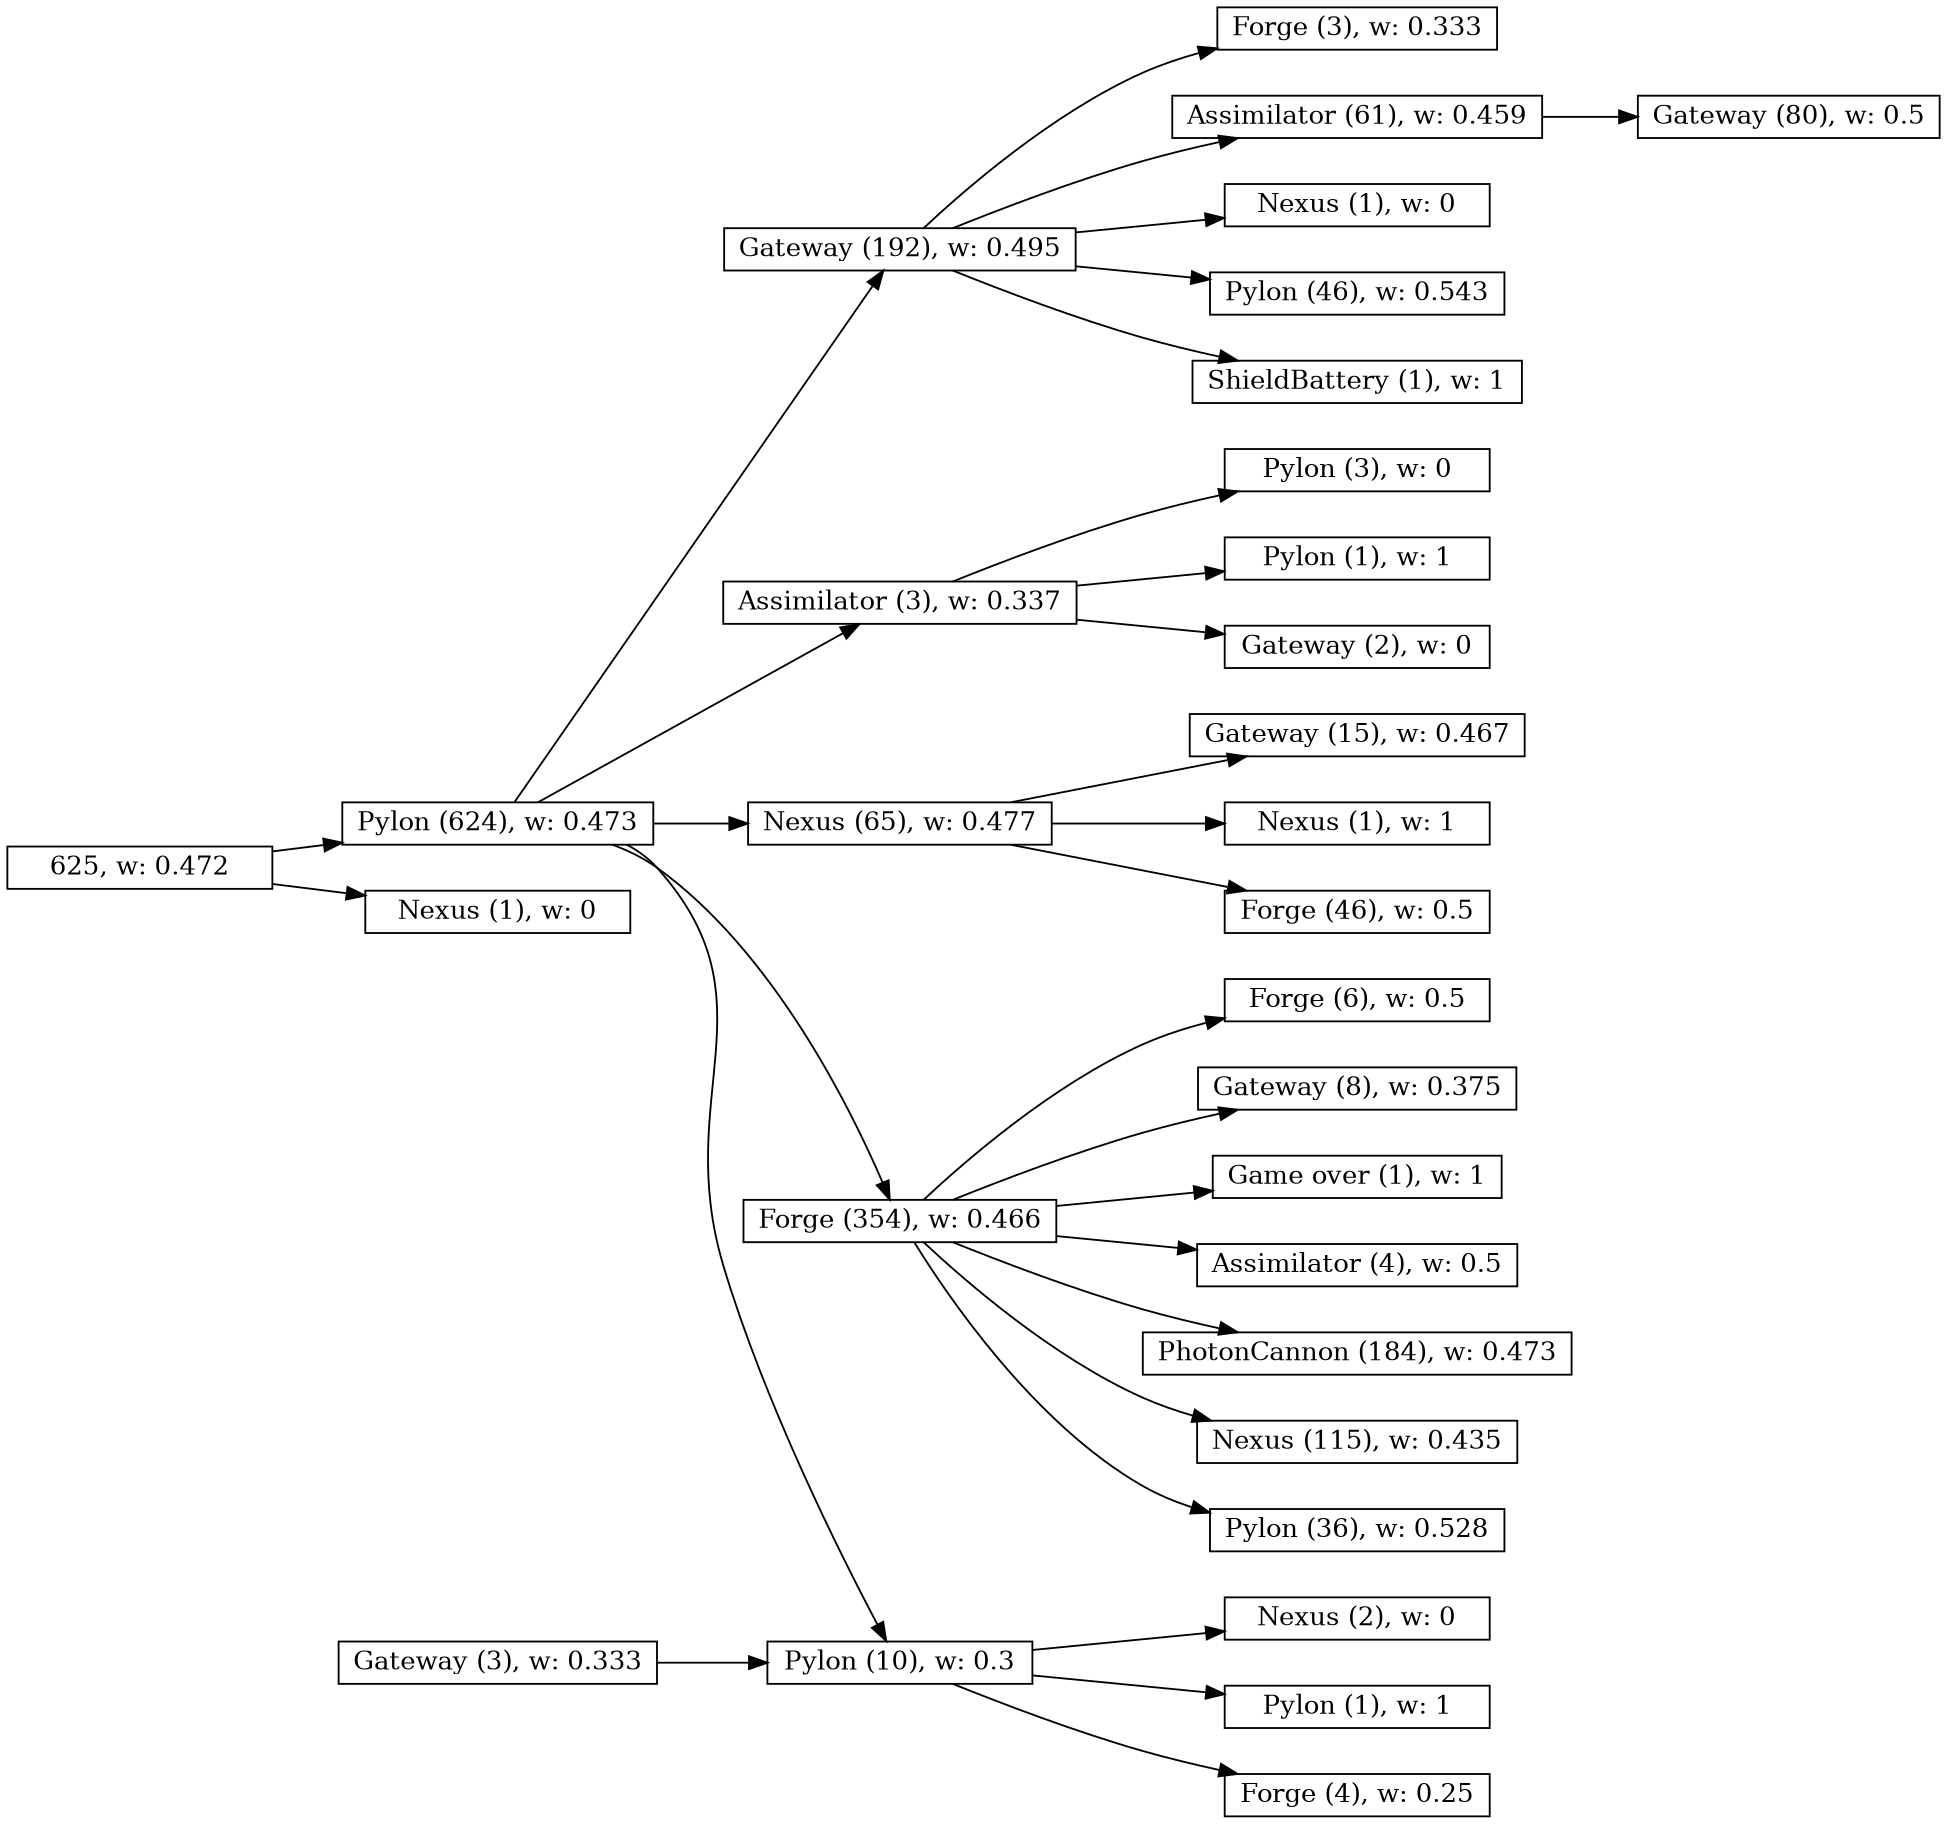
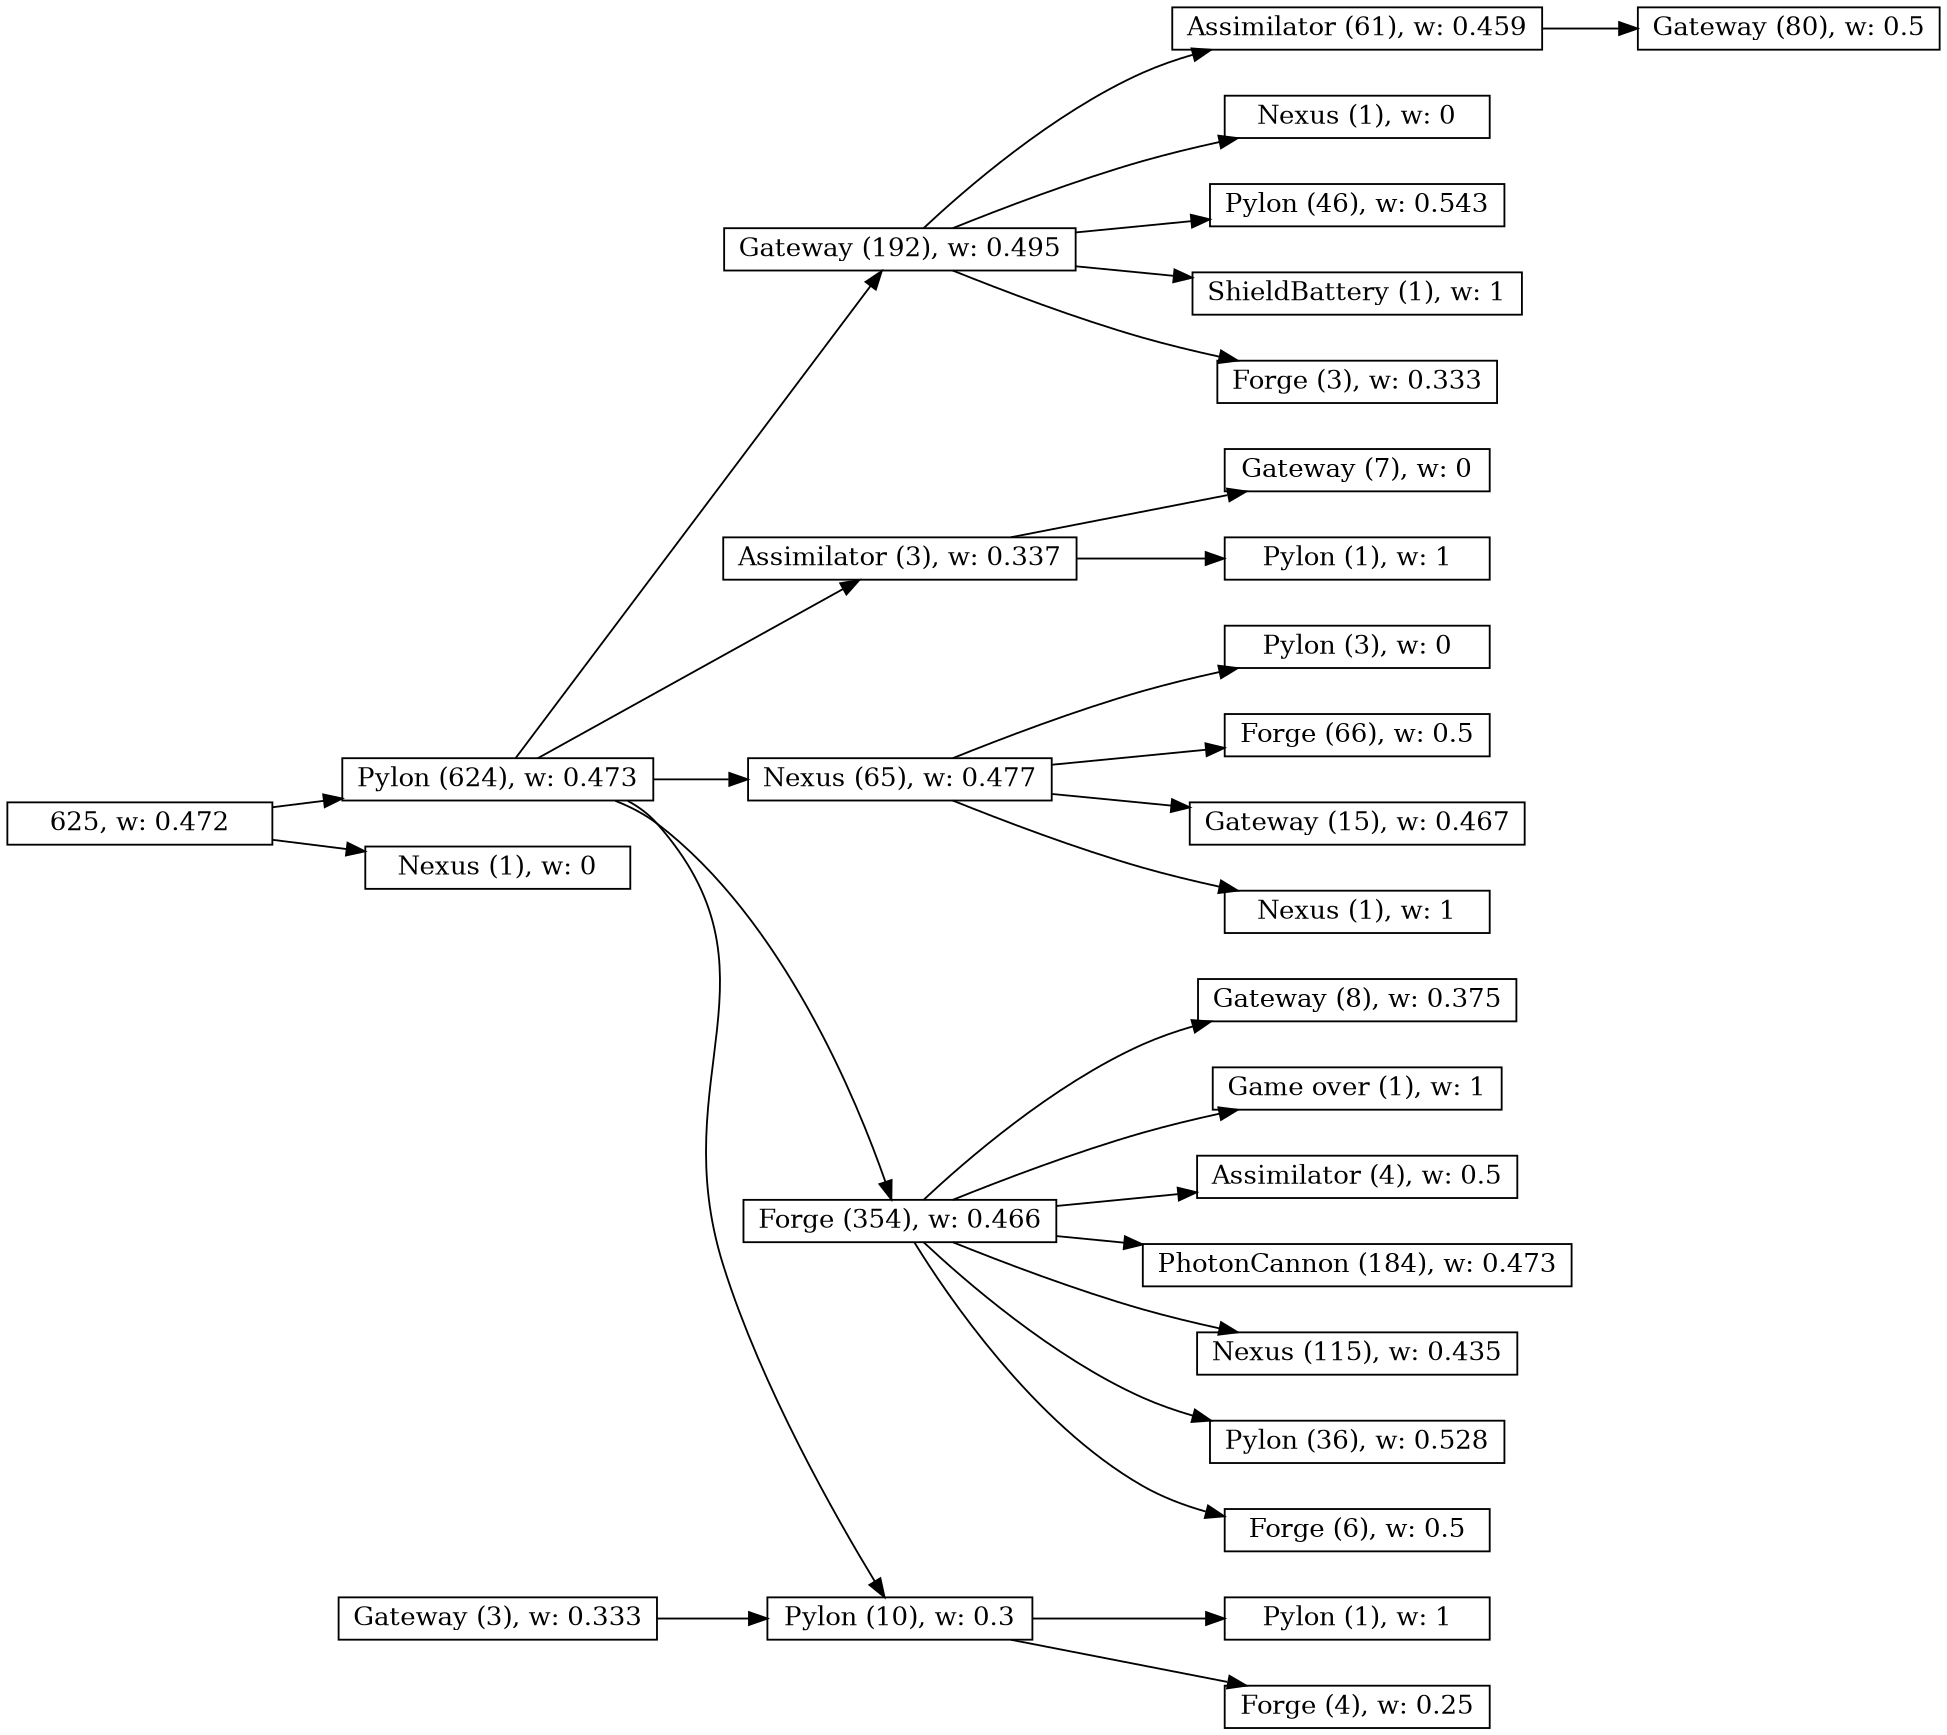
(1084, 533) -> (1084, 709)
(1357, 647) -> (1357, 470)
(1357, 912) -> (1357, 735)
(1357, 1619) -> none
